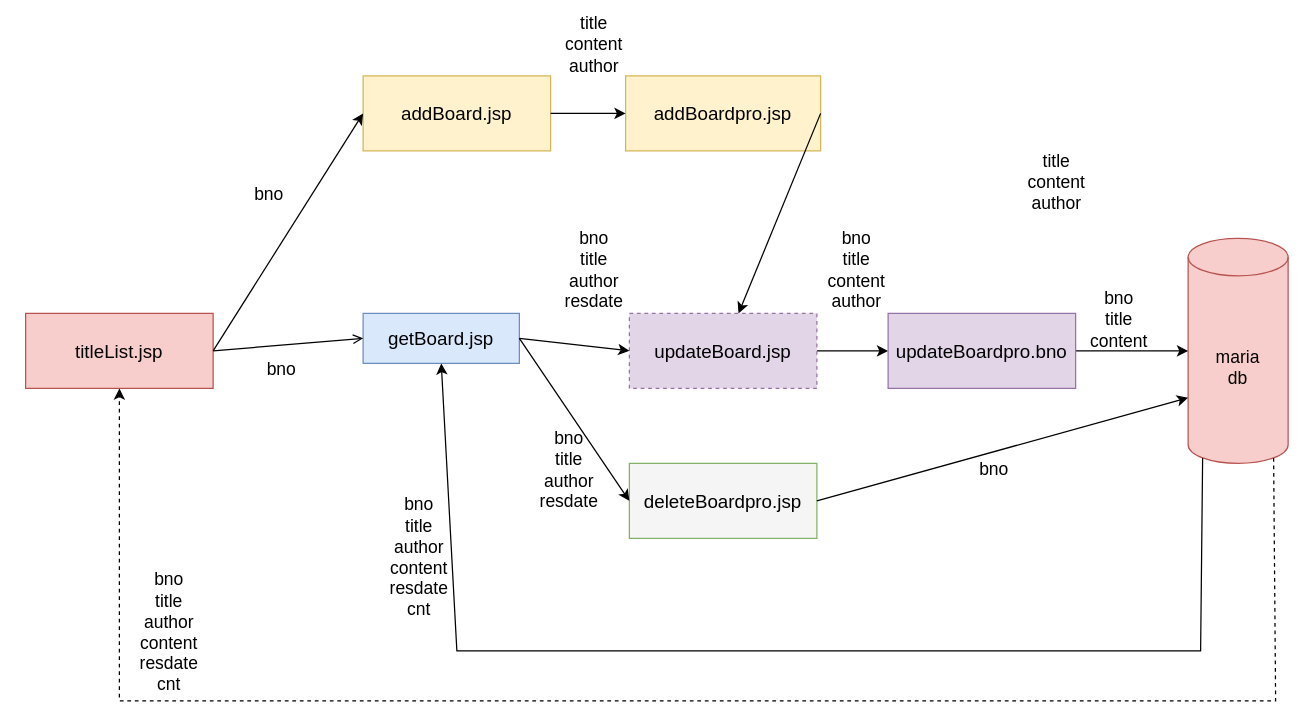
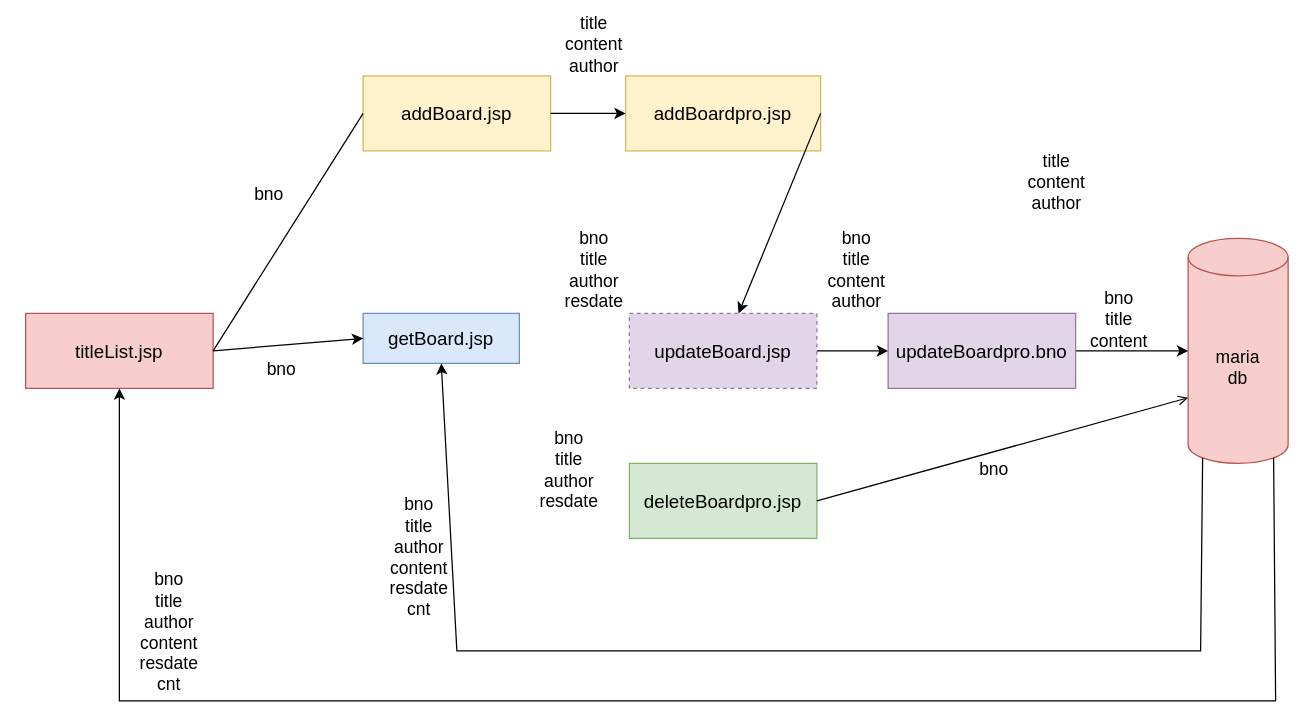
(358, 122) -> (359, 119)
(355, 339) -> (353, 339)
(570, 344) -> none
(1179, 400) -> (1181, 400)
(573, 417) -> none
(723, 501) -> (723, 501)
(665, 701) -> (665, 701)
